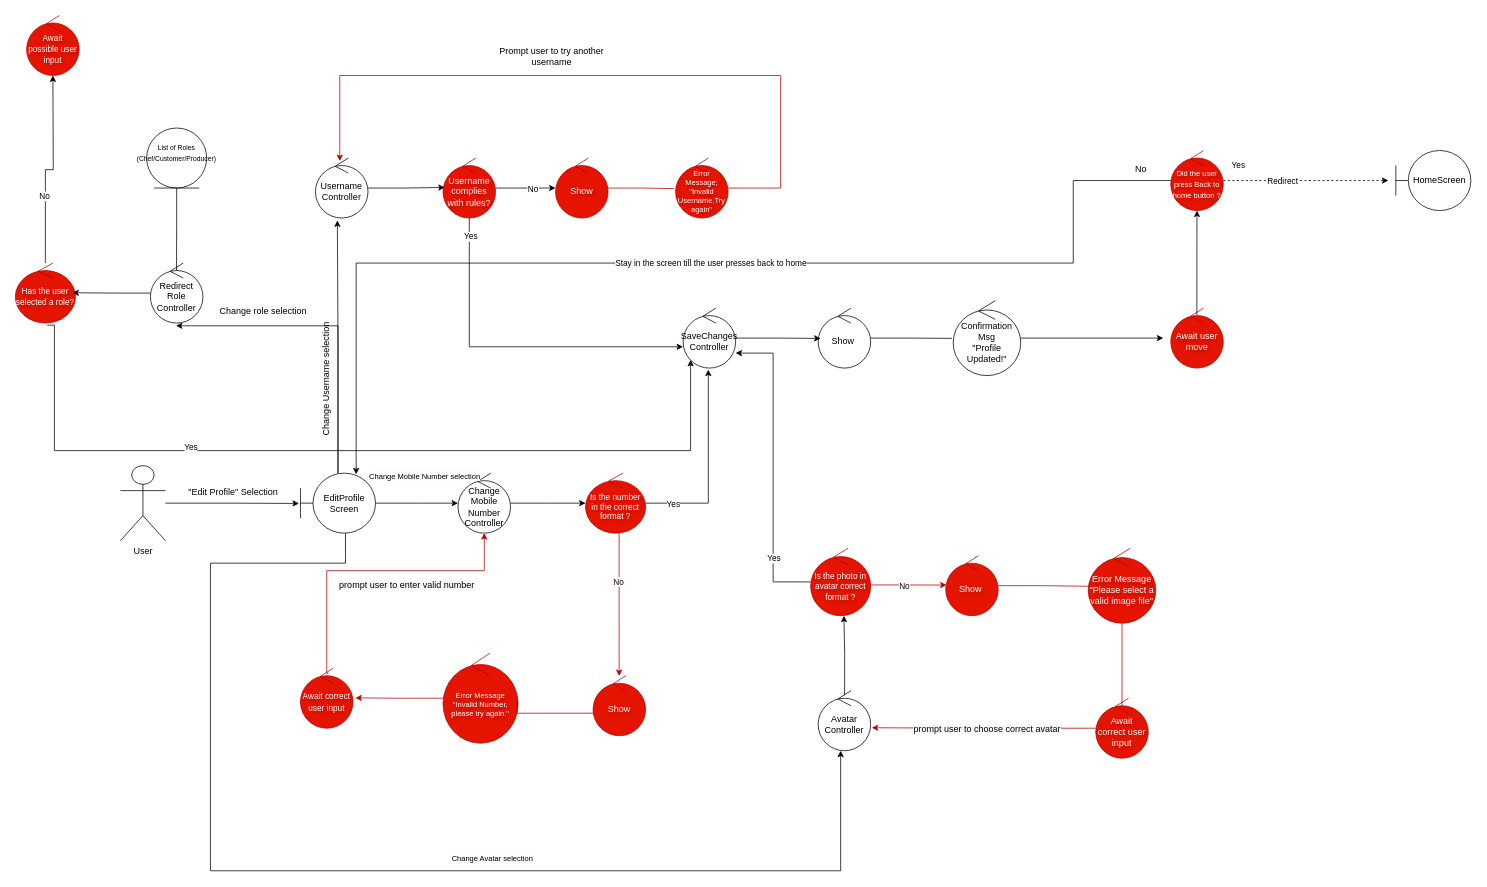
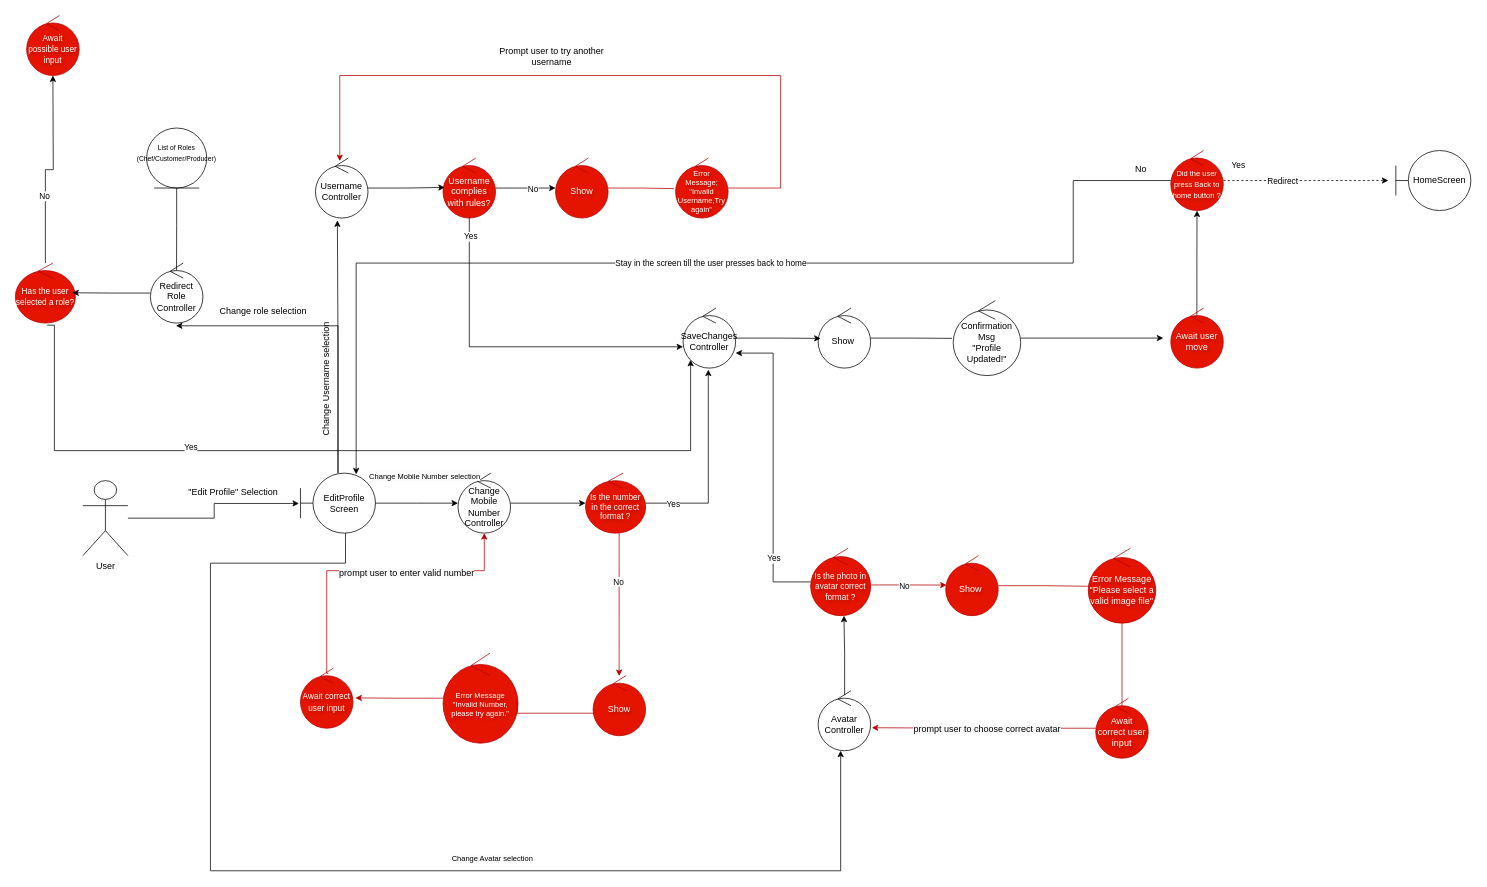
(143, 503) -> (105, 518)
(405, 585) -> (405, 574)
